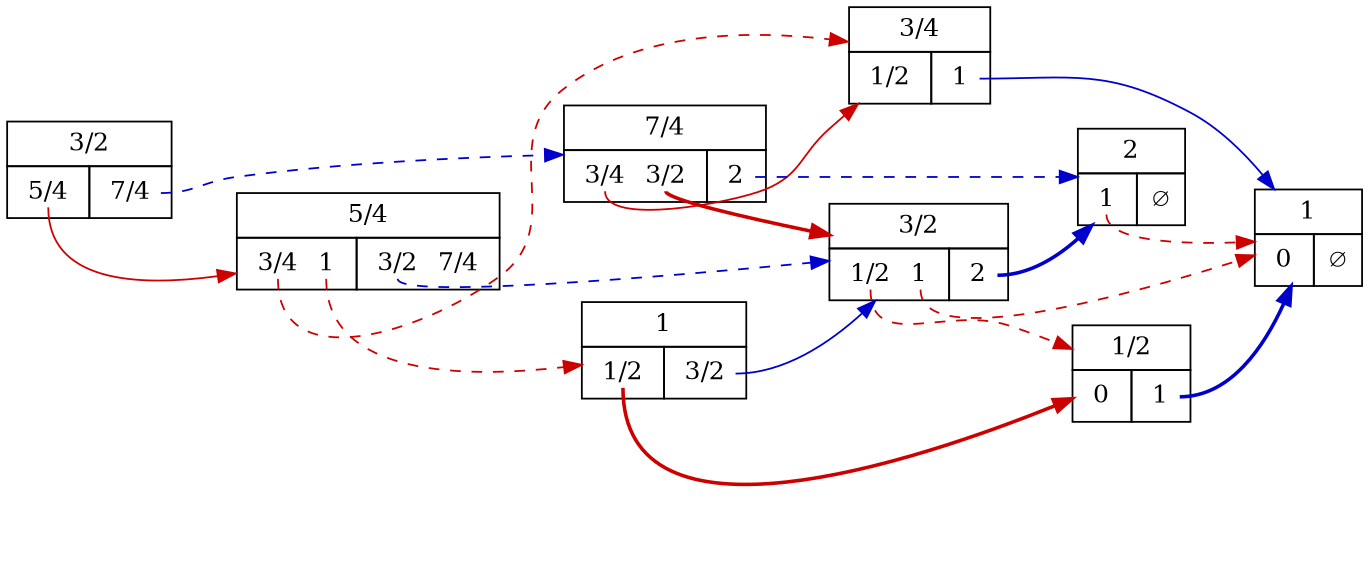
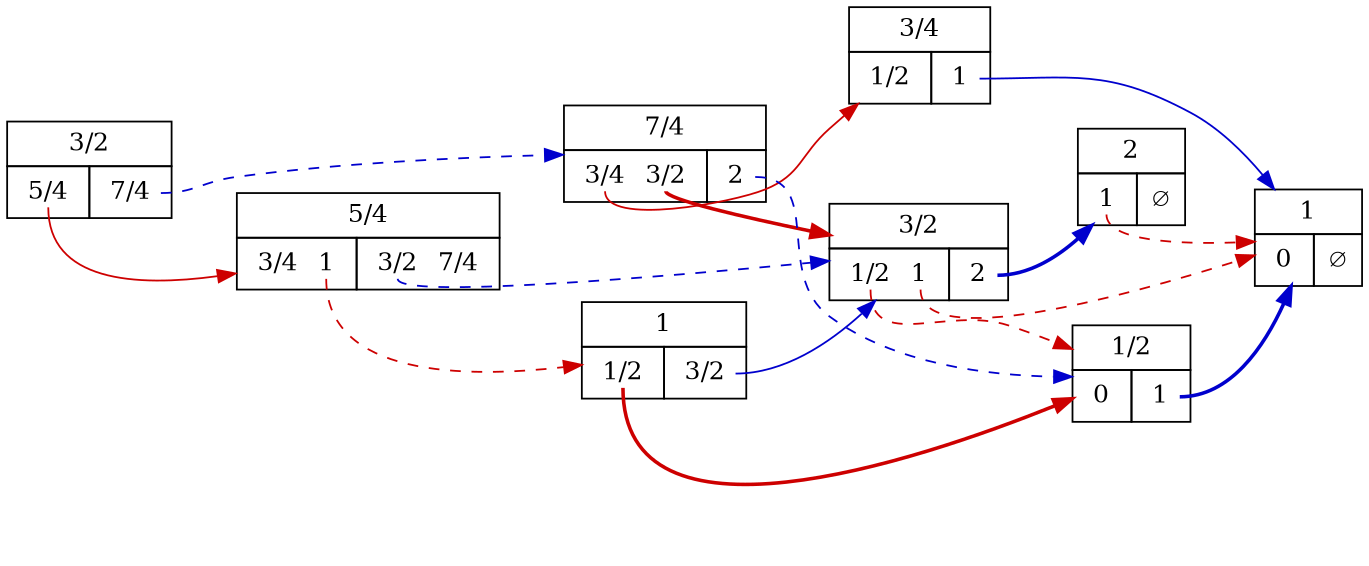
(907, 177) -> (856, 333)
(532, 179) -> none
